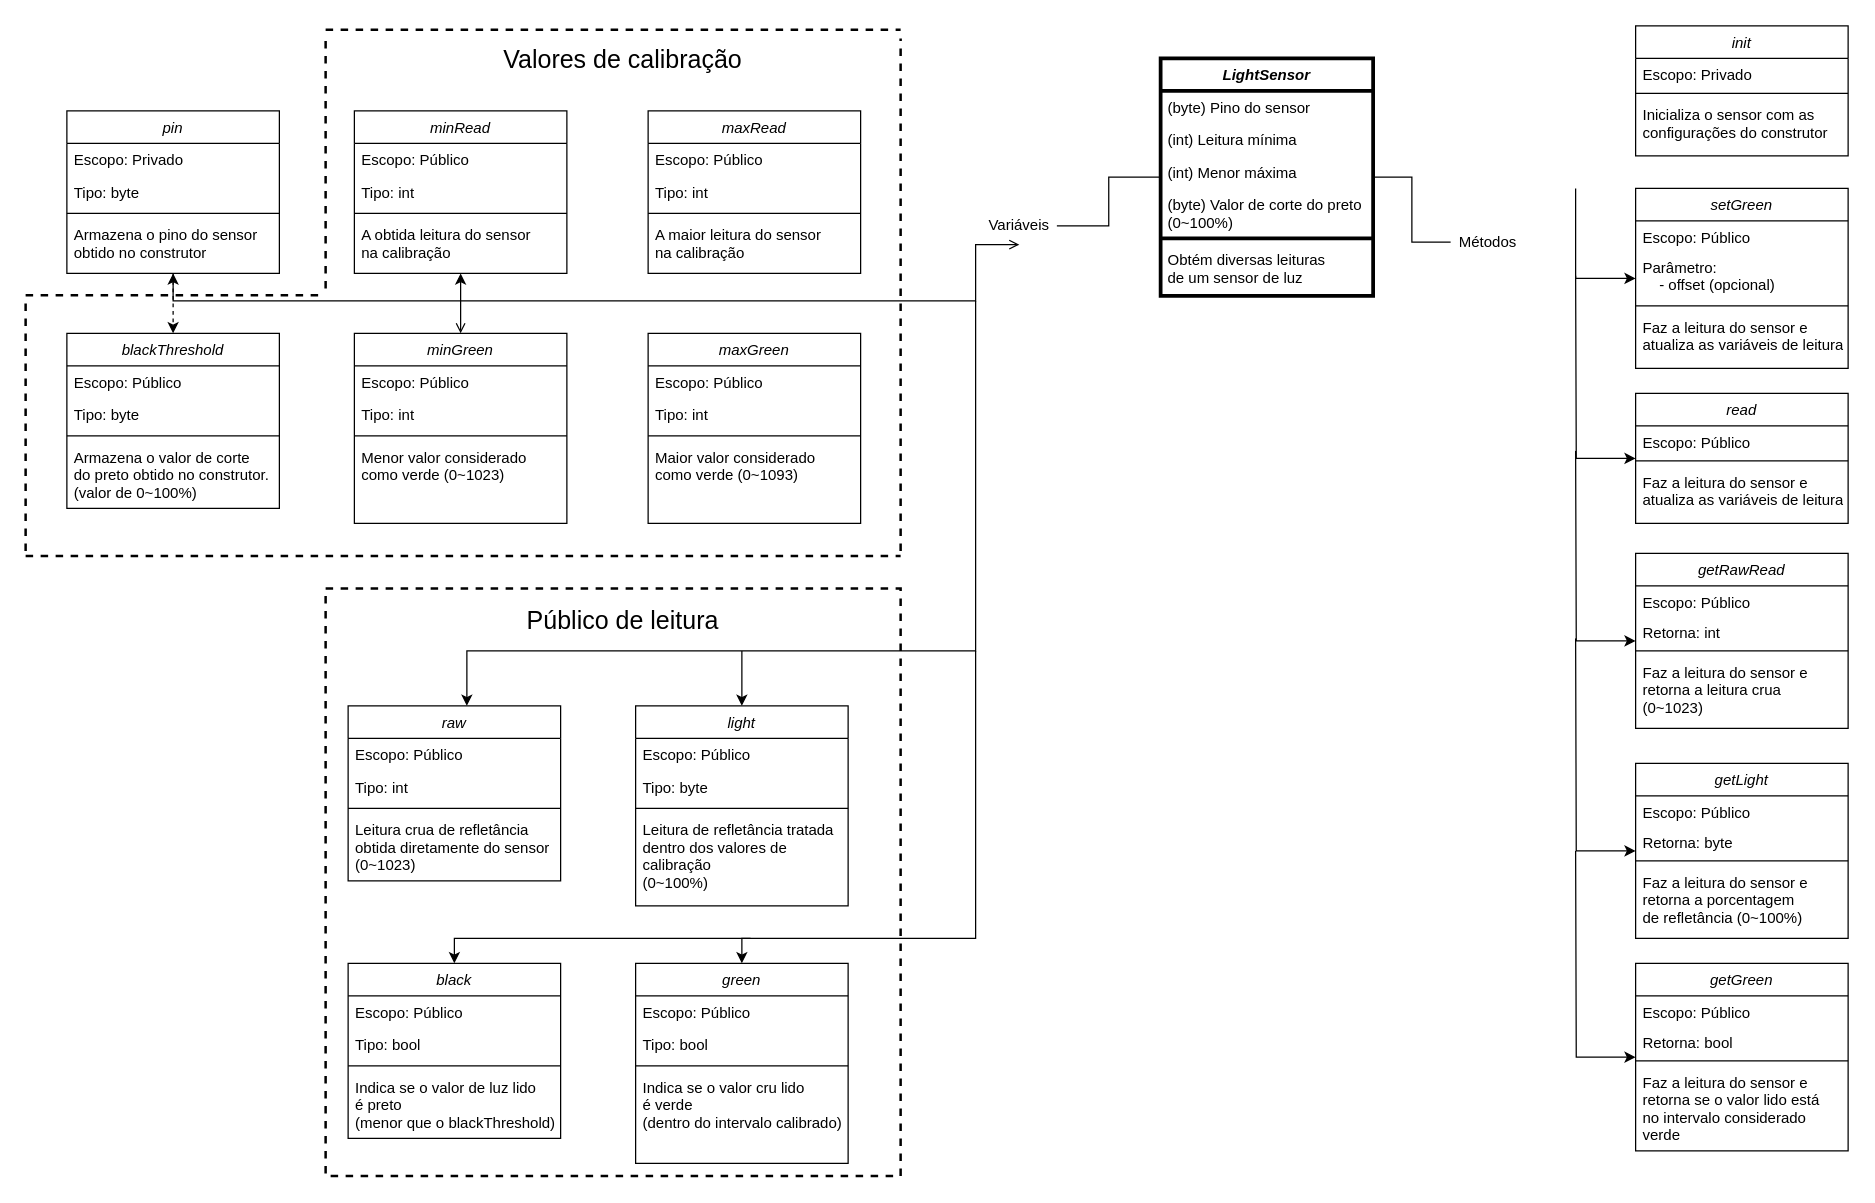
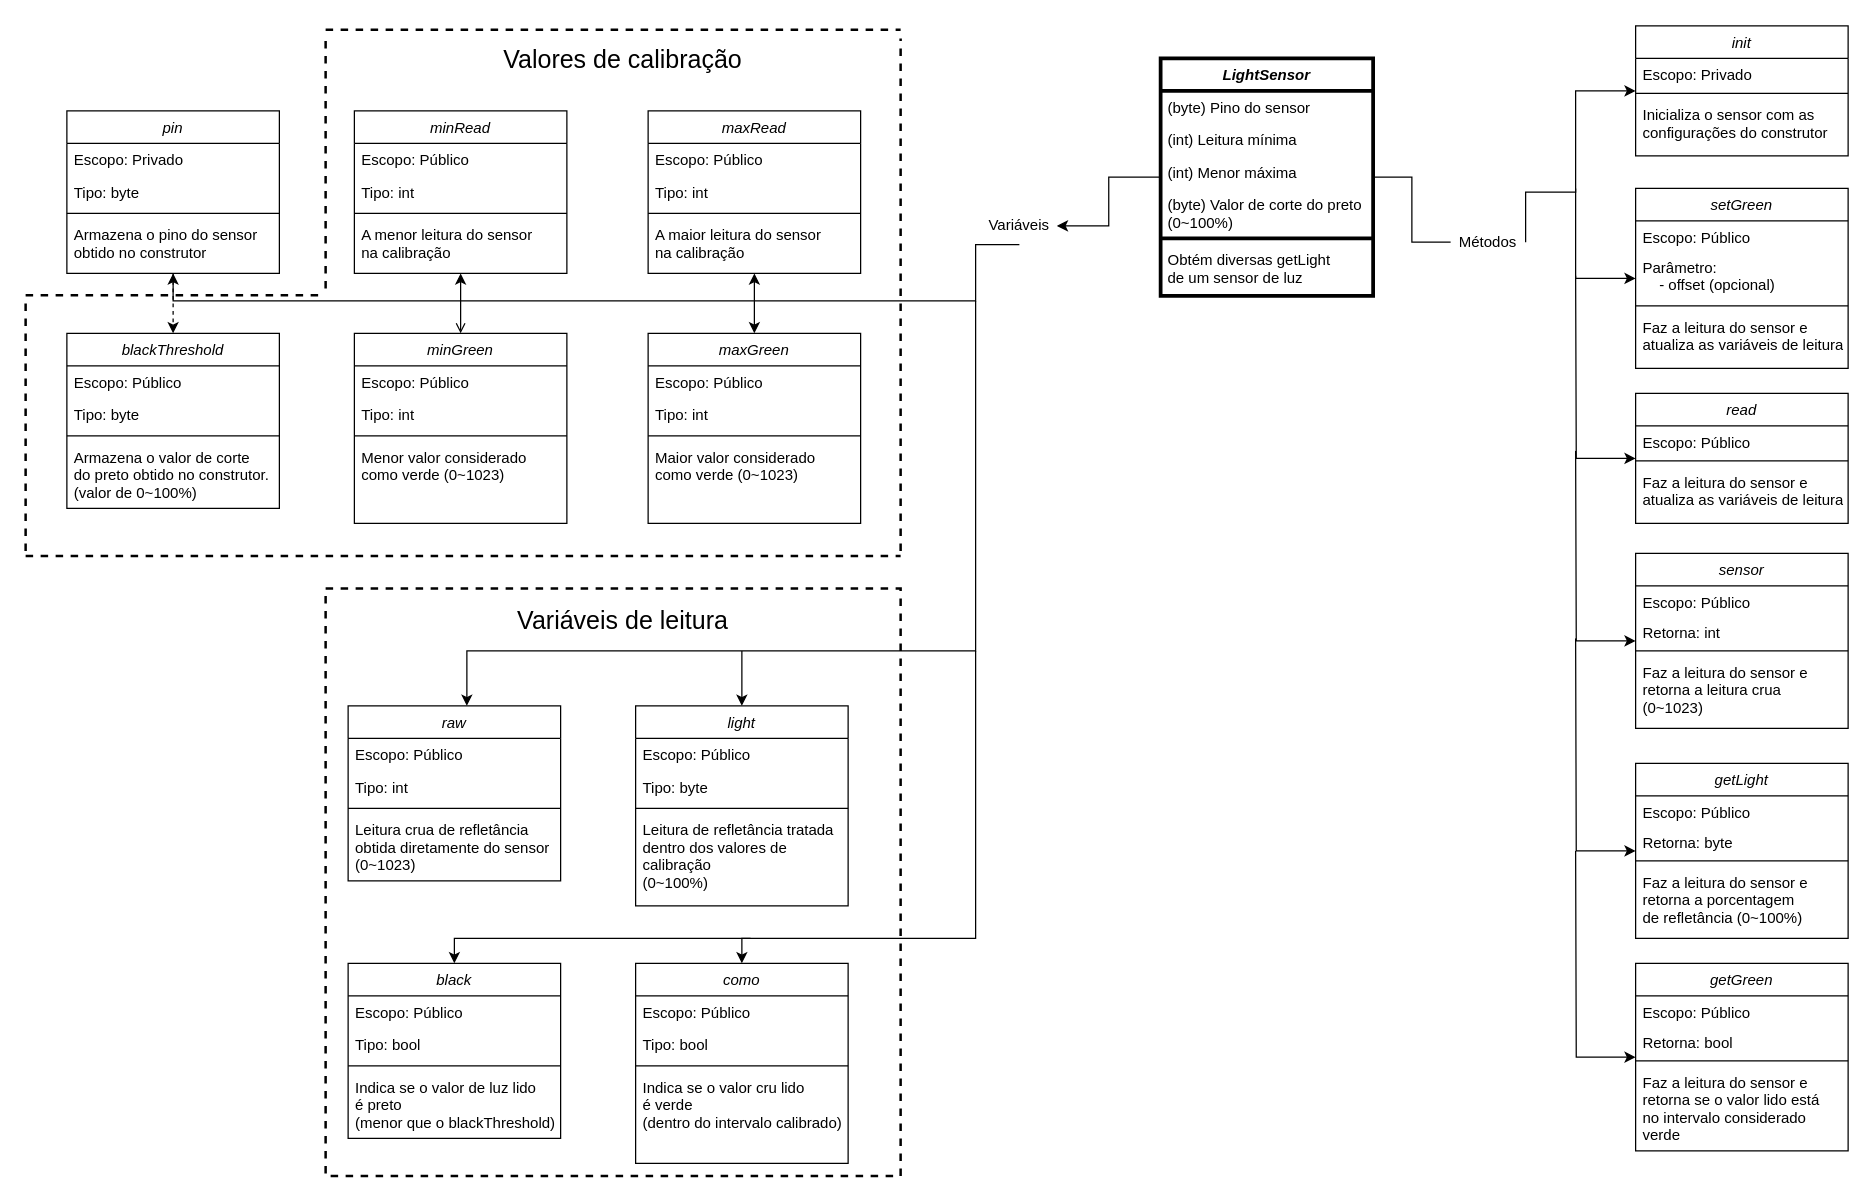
none -> (1576, 113)
(1063, 226) -> (1067, 226)
(457, 235) -> (455, 235)
(1014, 244) -> (1014, 244)
(1254, 260) -> (1256, 260)
none -> (754, 303)
(742, 458) -> (742, 458)
(1741, 570) -> (1741, 570)
(623, 619) -> (623, 619)
(741, 980) -> (741, 980)
